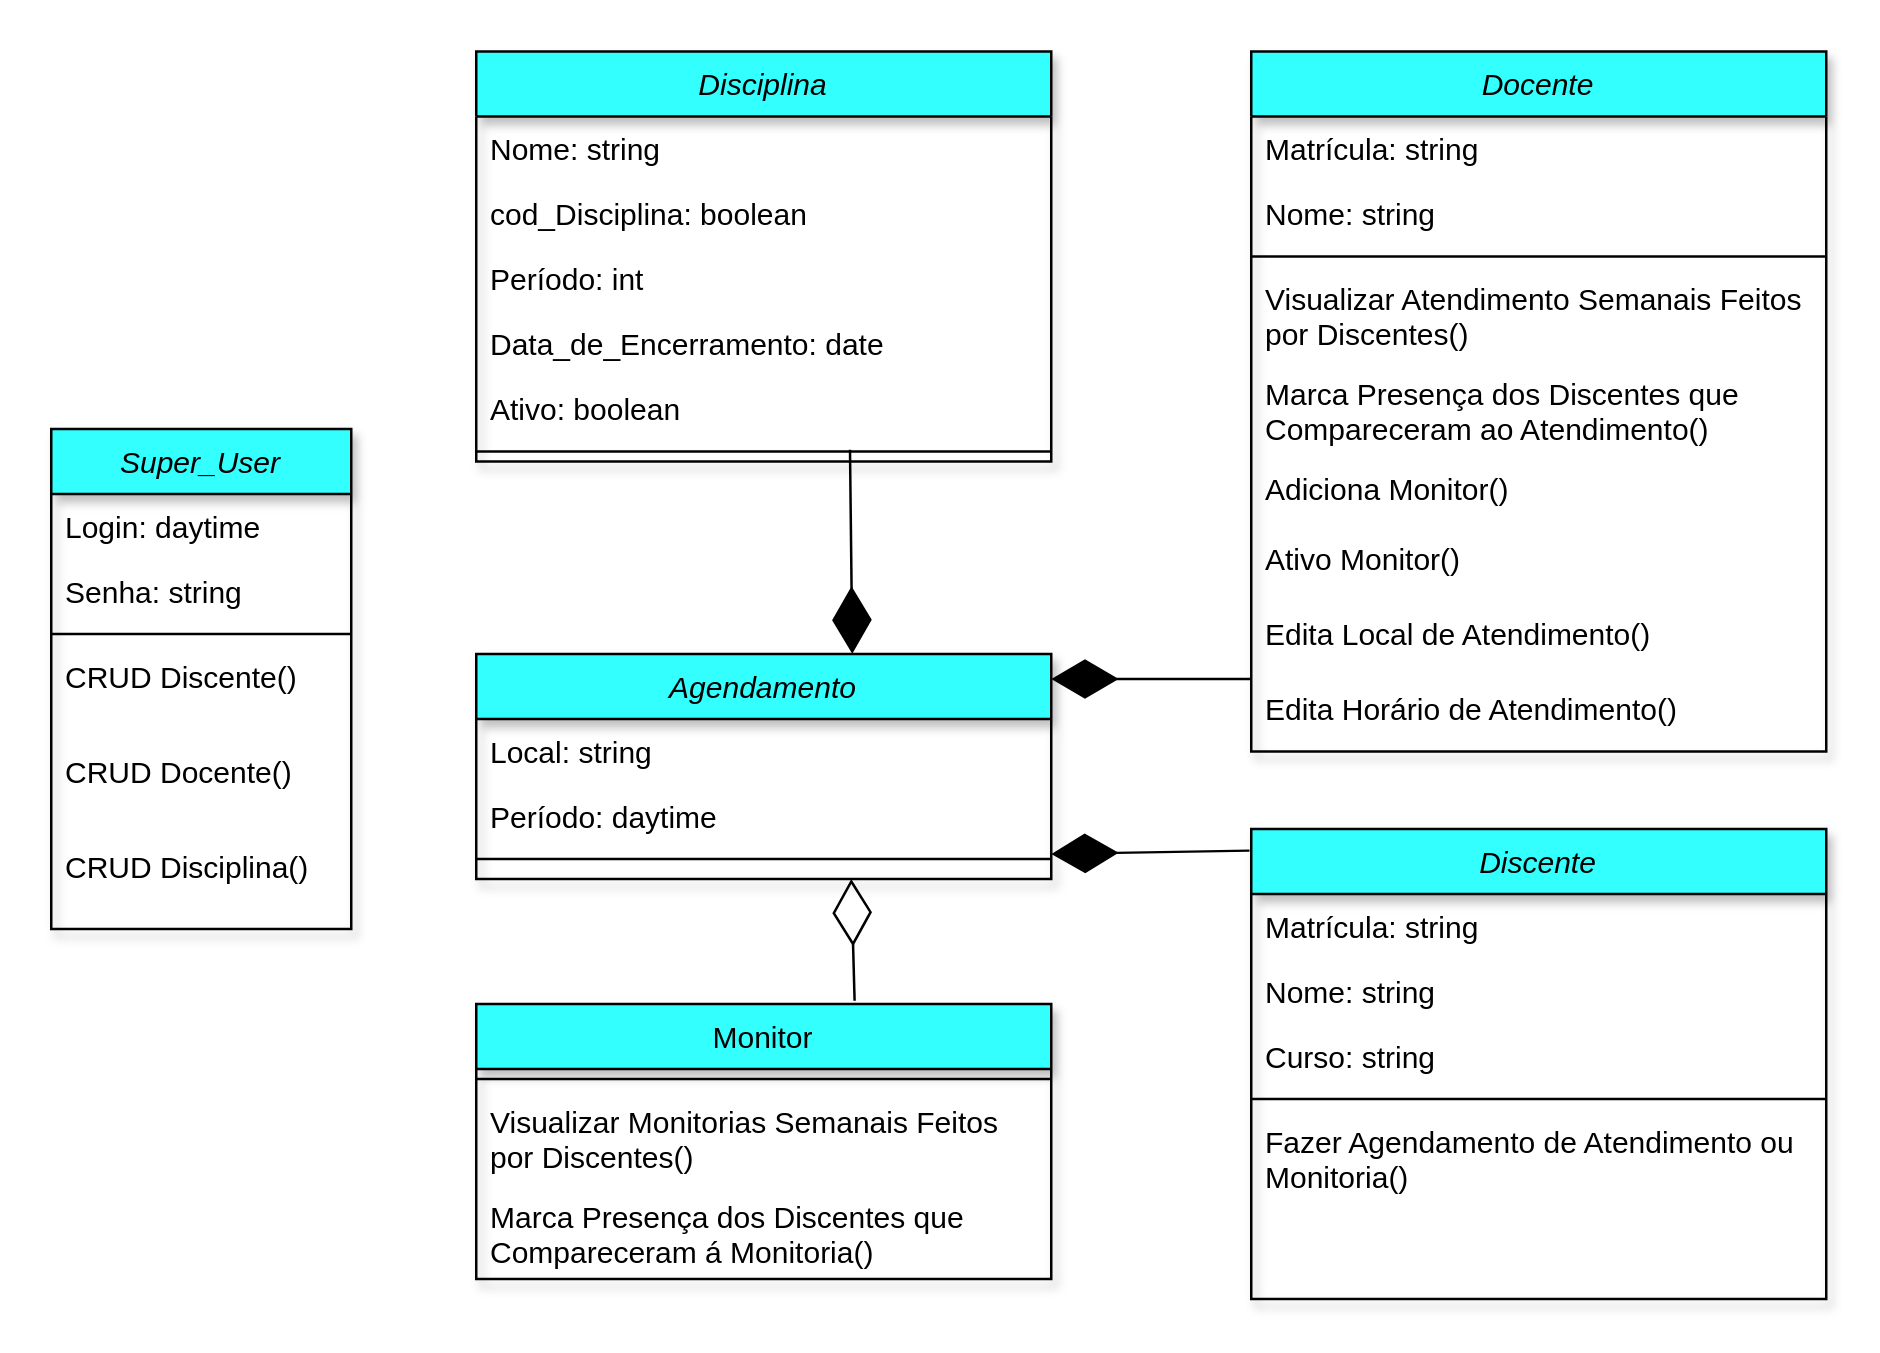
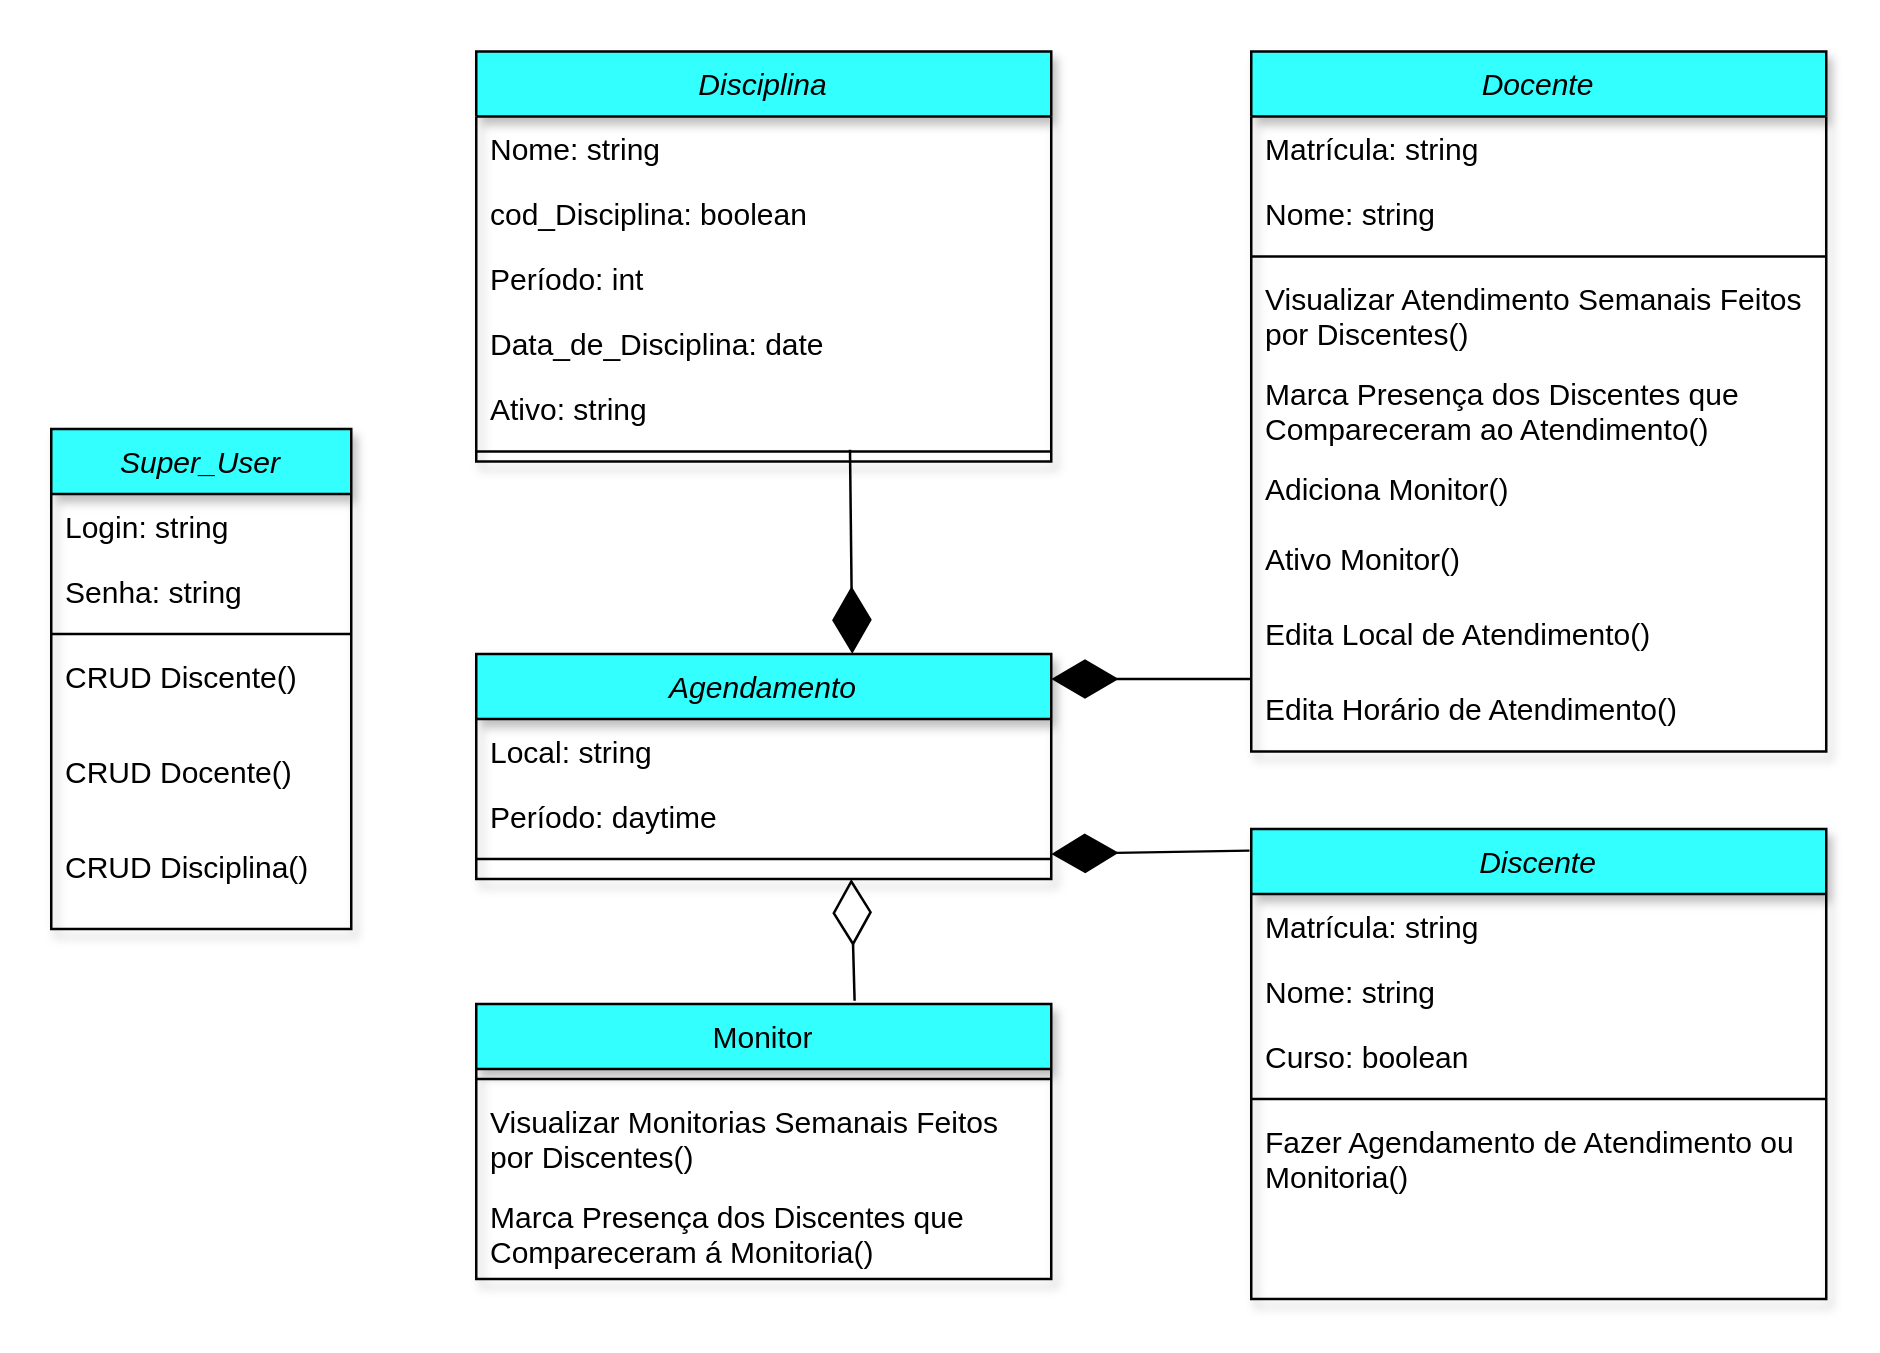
(701, 345) -> (668, 345)
(592, 410) -> (584, 410)
(167, 528) -> (159, 528)
(1363, 1058) -> (1371, 1058)
